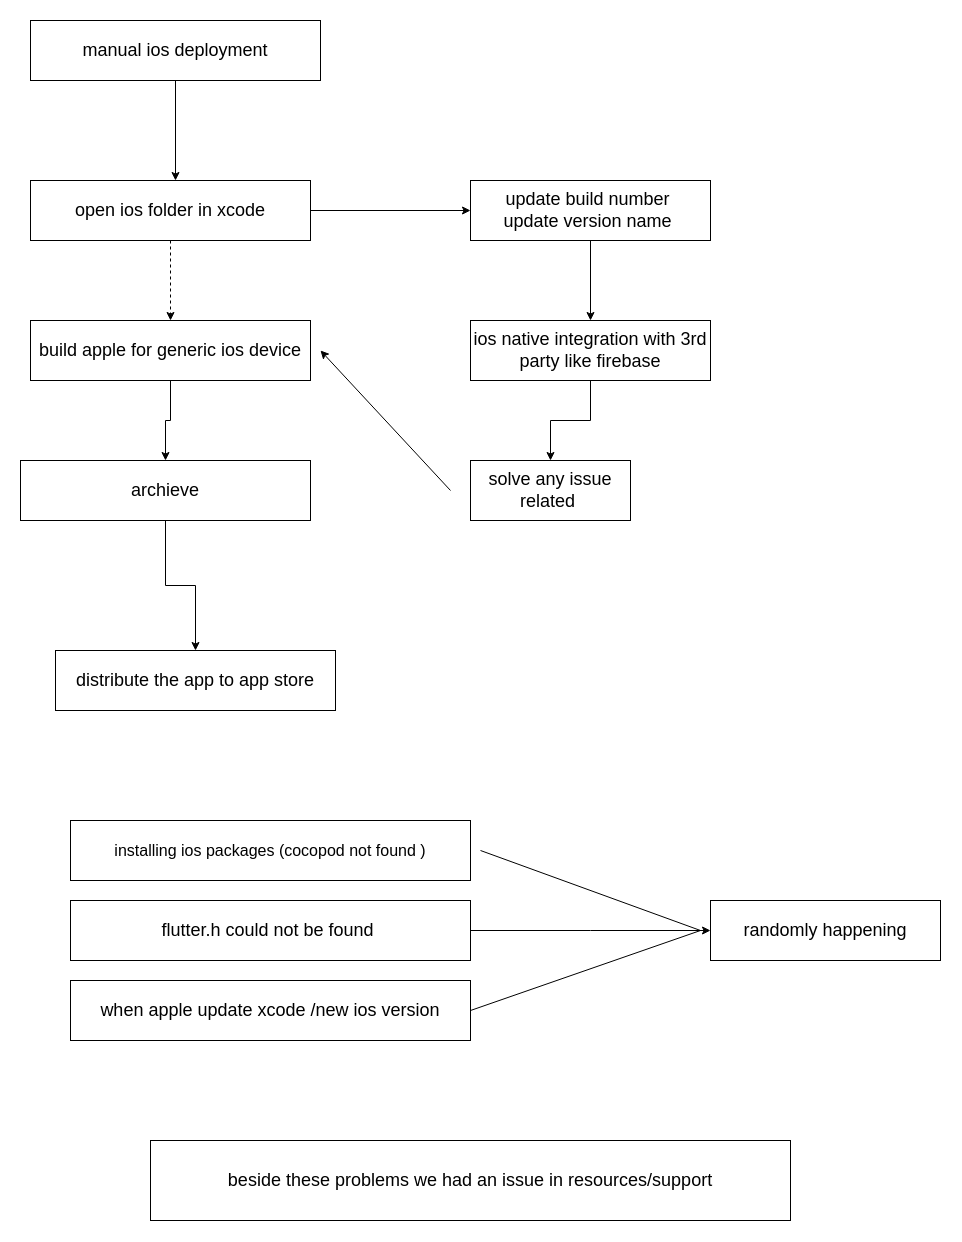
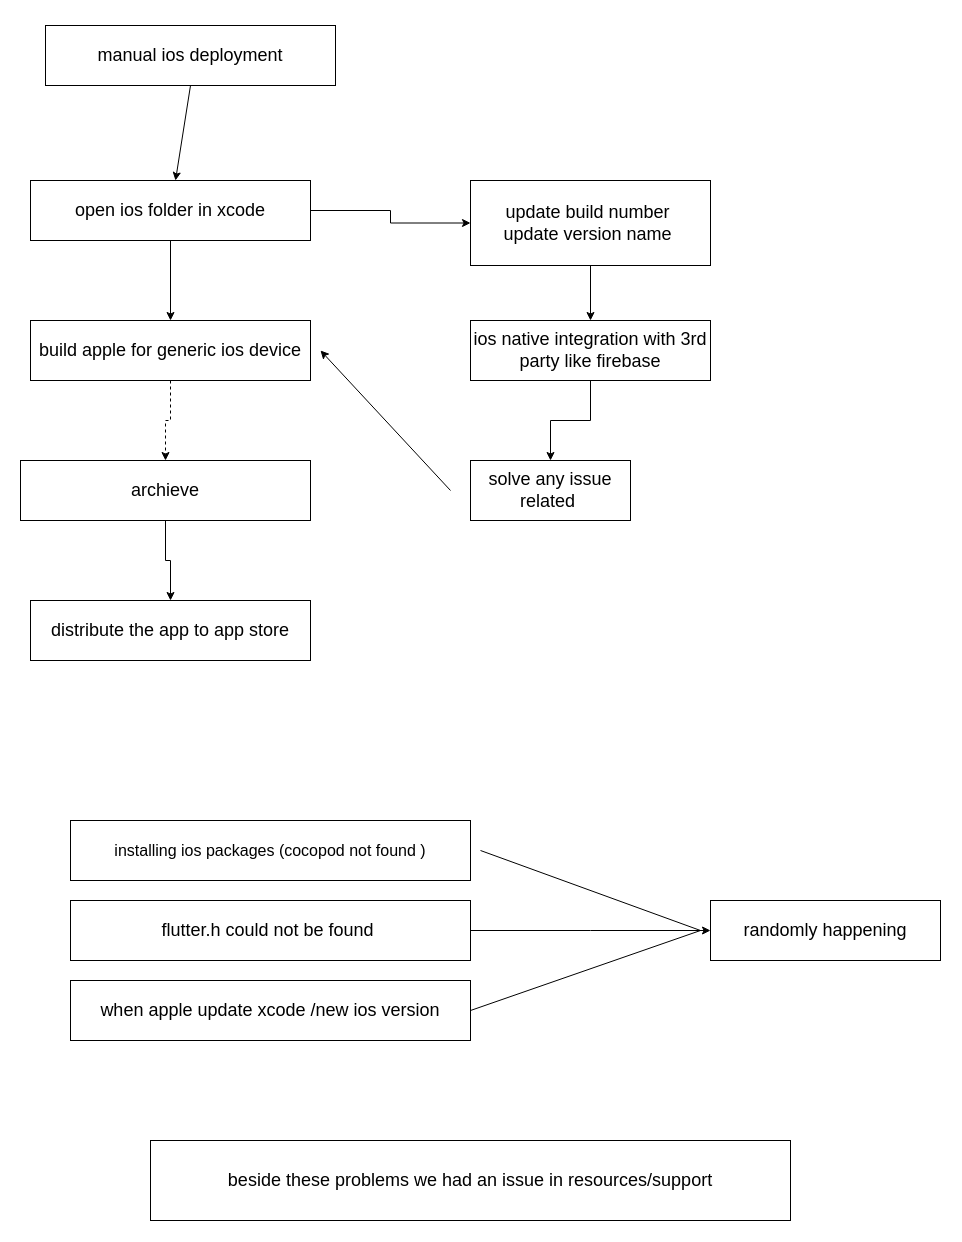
(176, 51) -> (191, 56)
(591, 211) -> (591, 223)
(171, 278) -> (171, 278)
(171, 420) -> (171, 420)
(196, 681) -> (171, 631)
